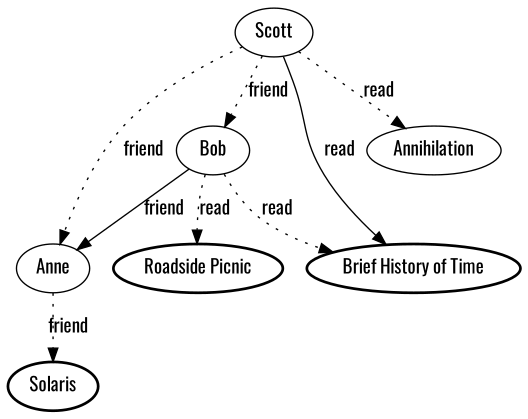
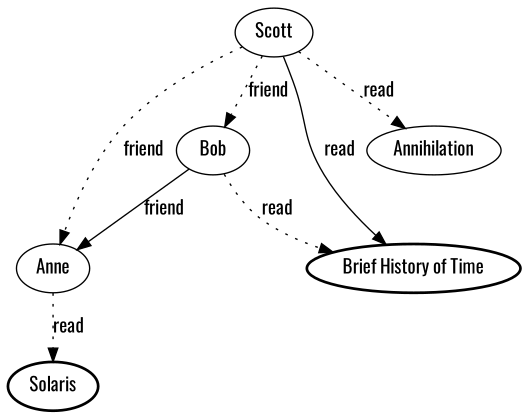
(198, 268) -> none
(69, 327) -> (69, 327)
